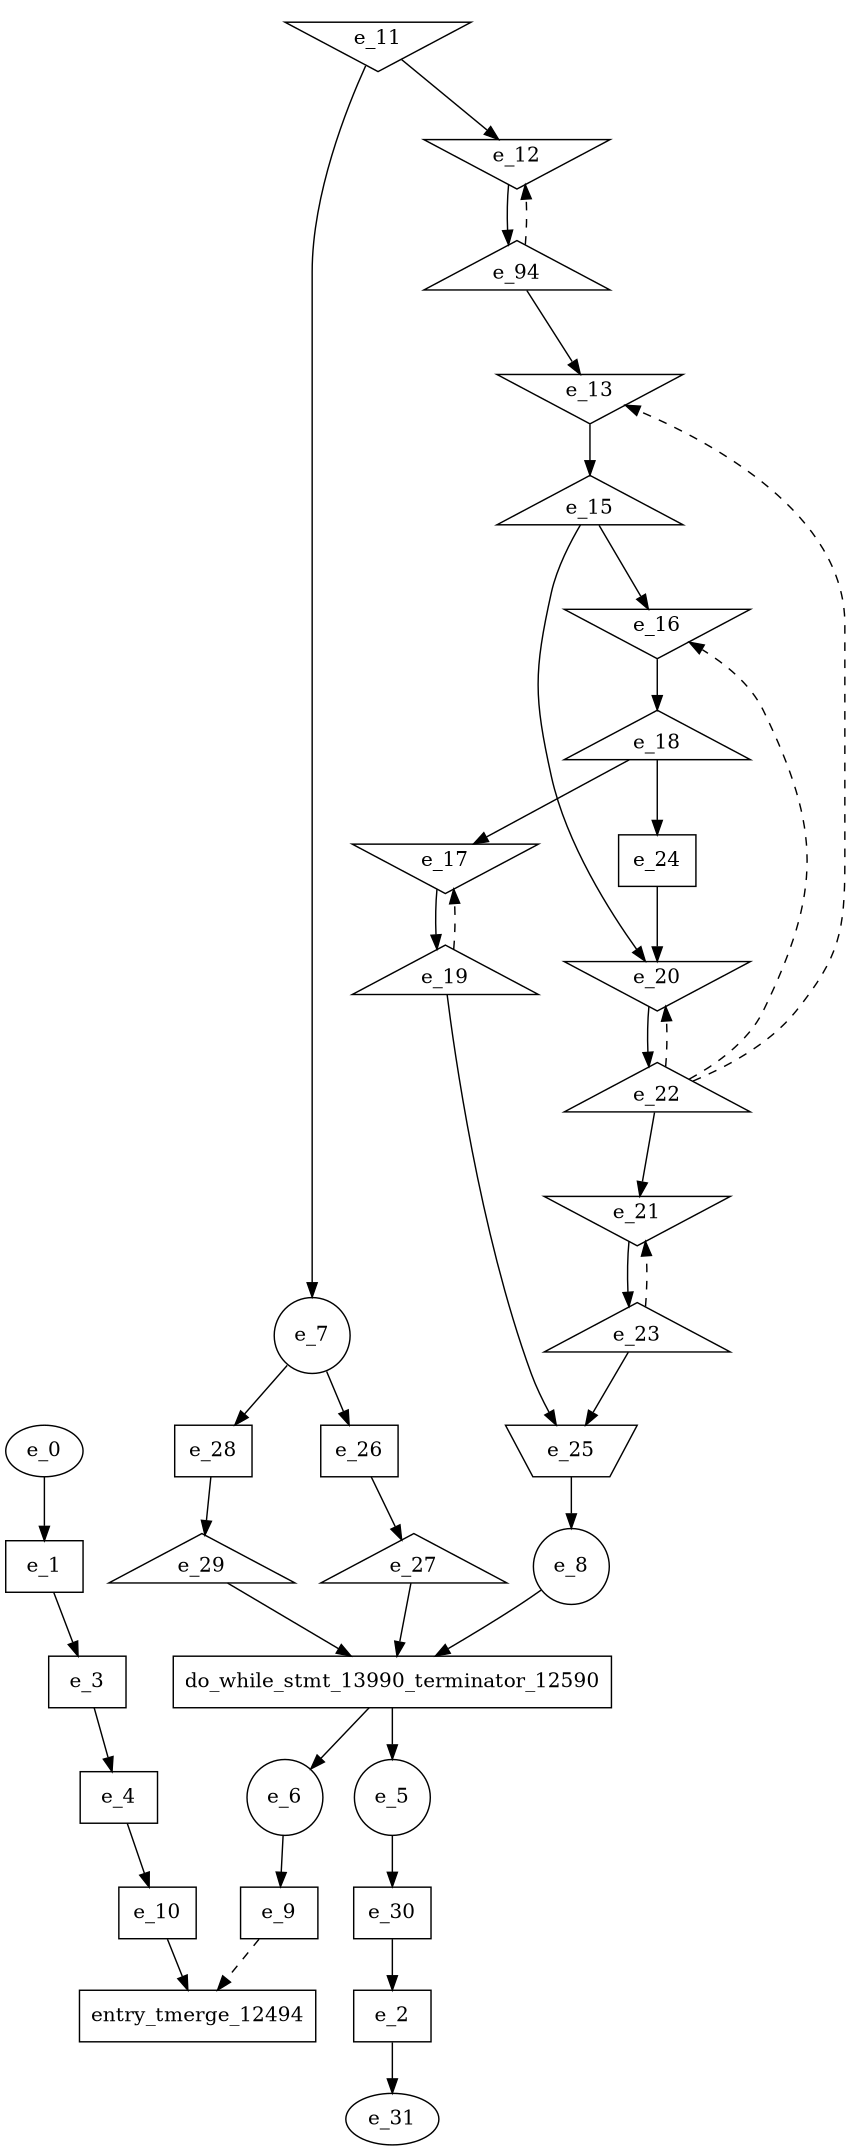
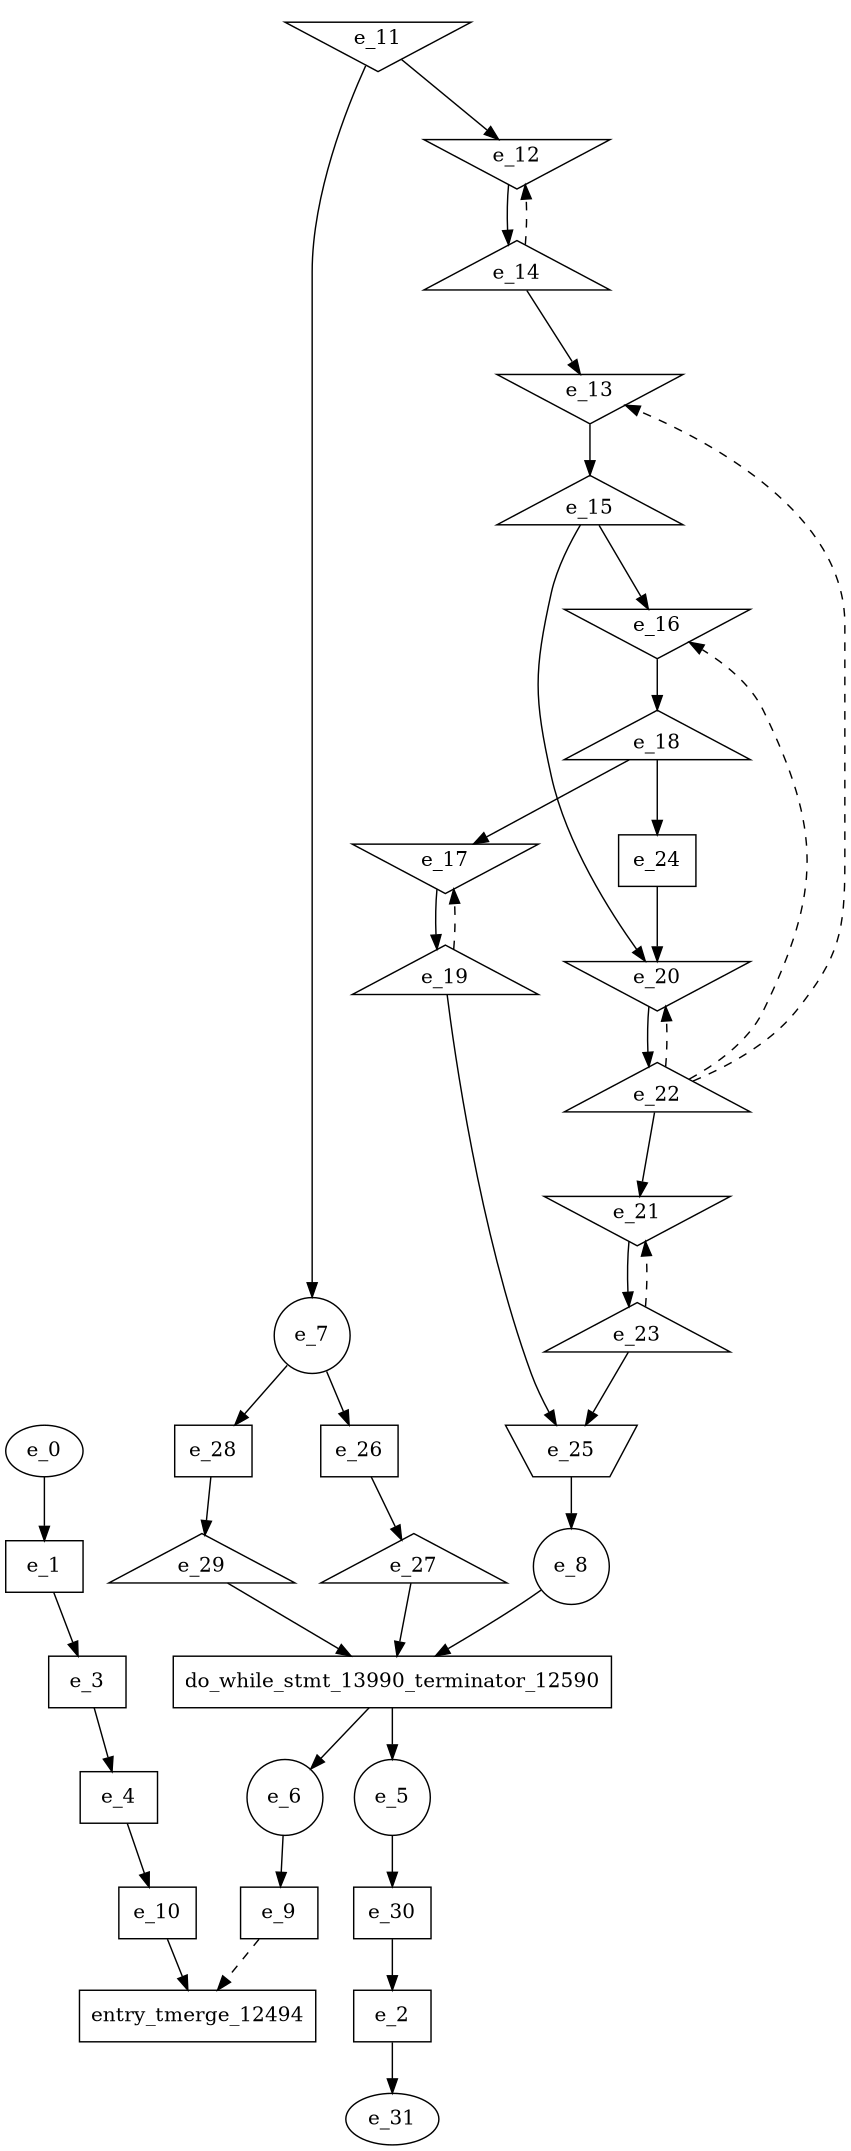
(517, 274) -> (517, 274)
